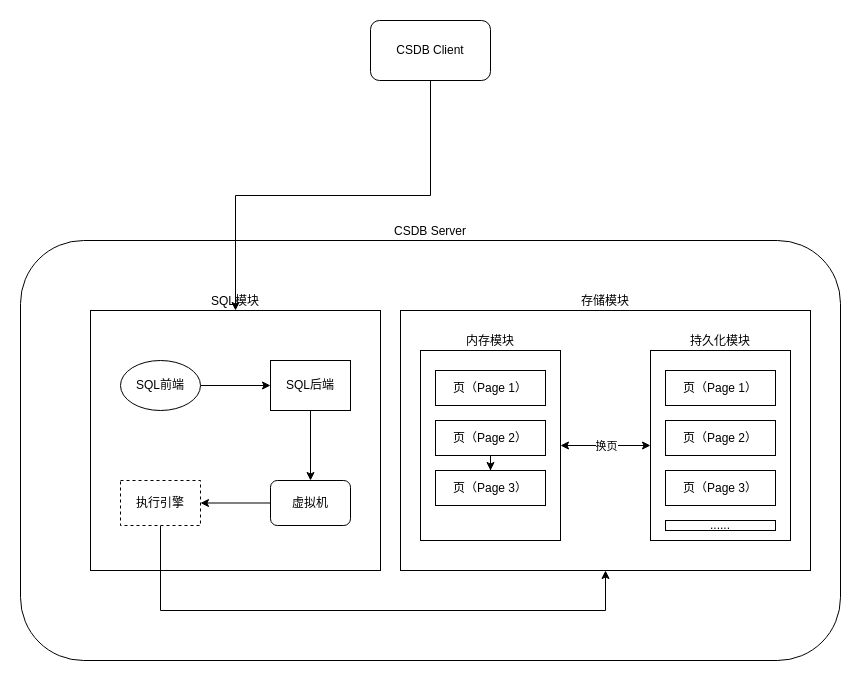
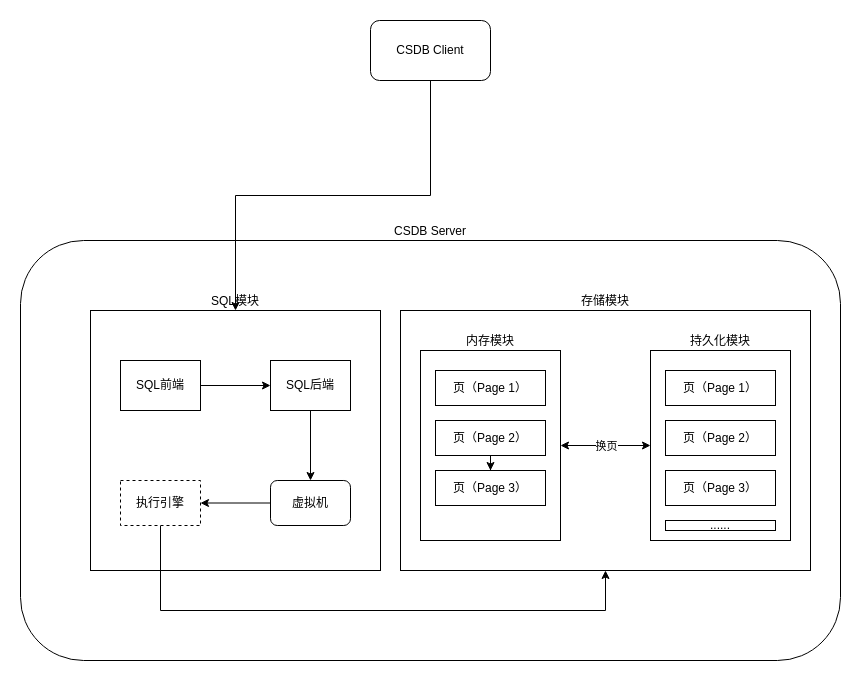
(161, 386) -> (161, 386)
